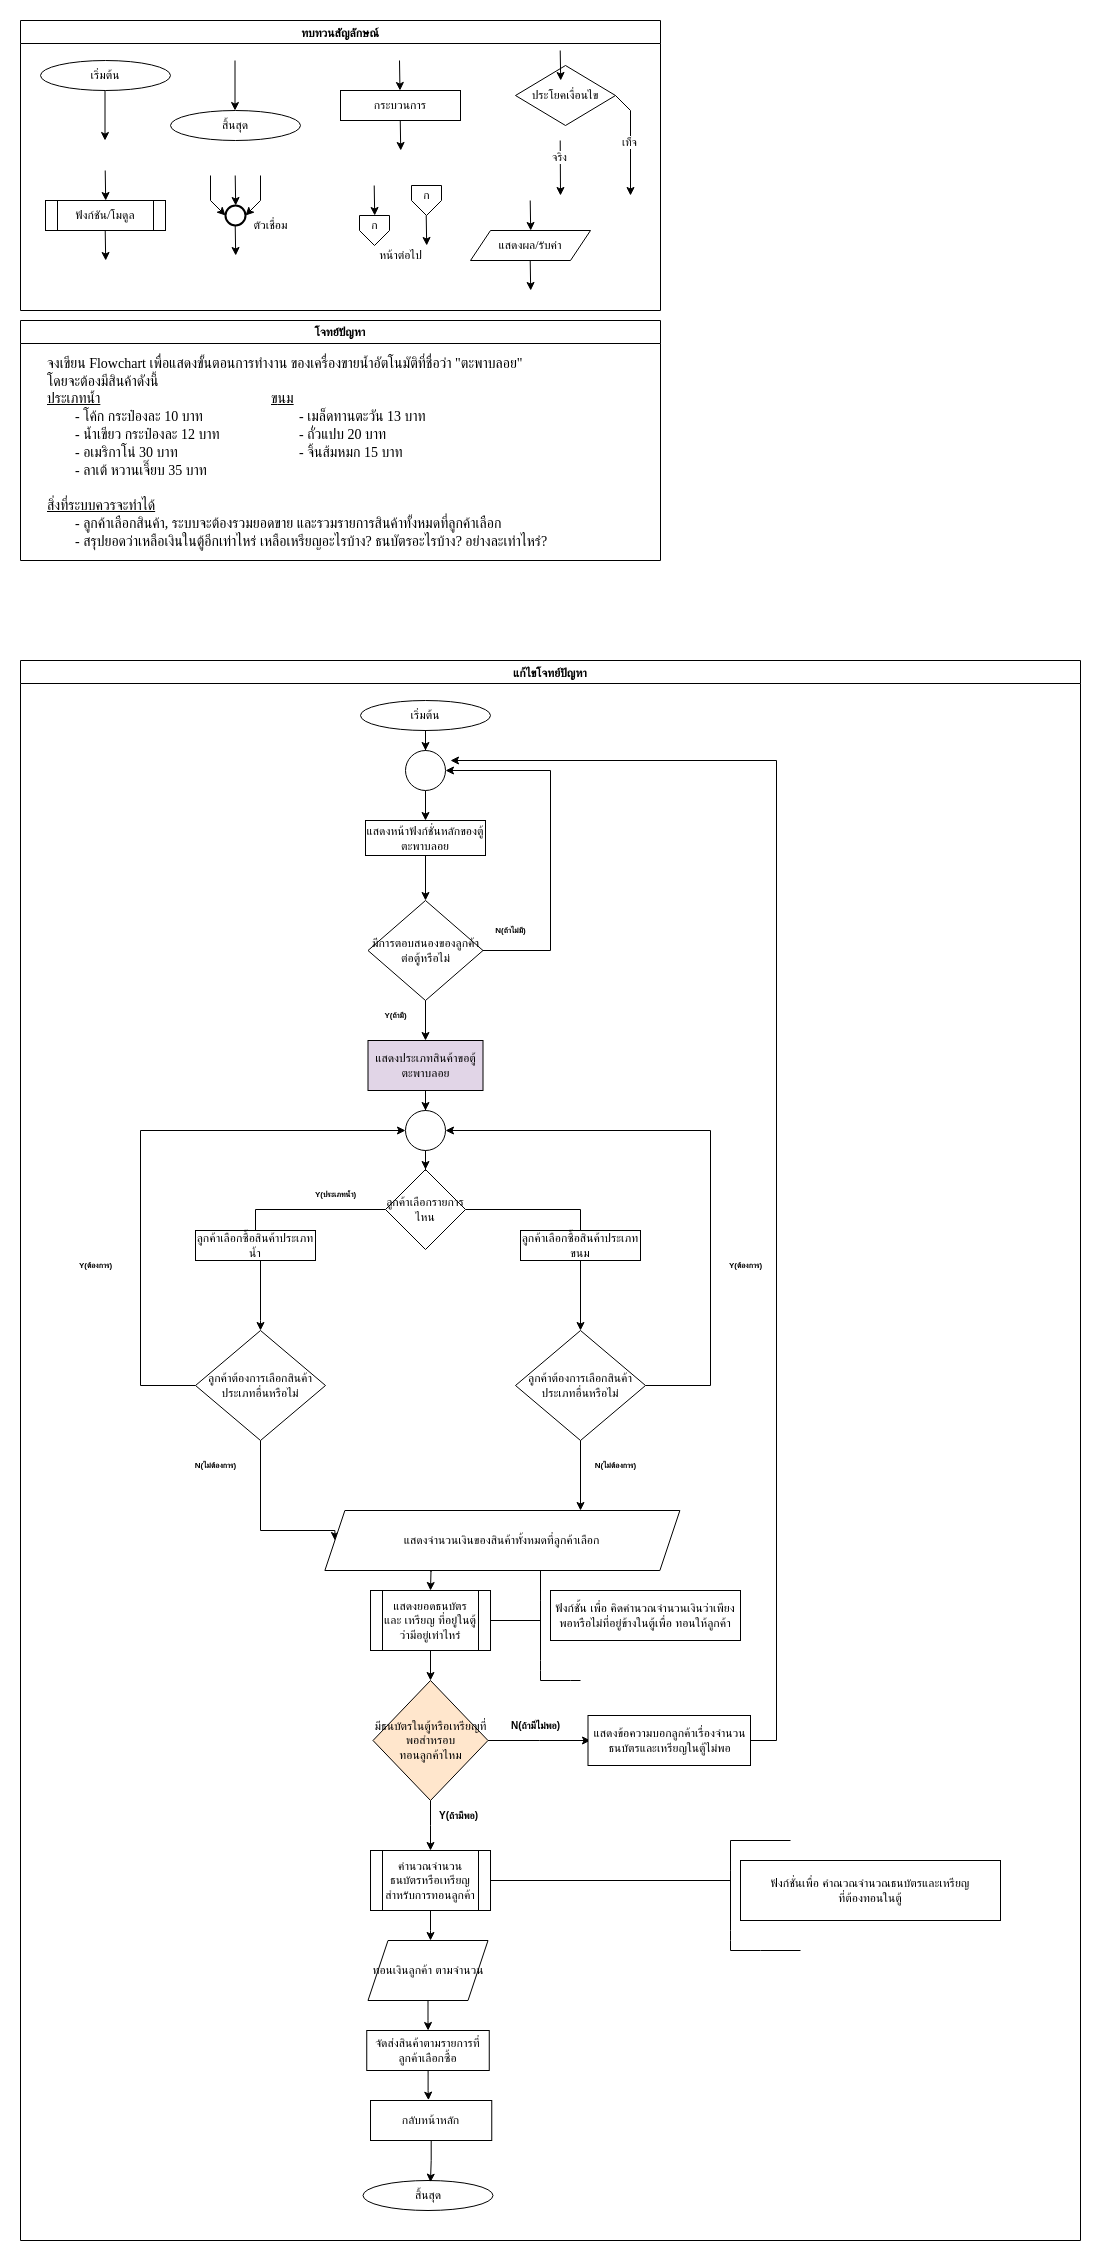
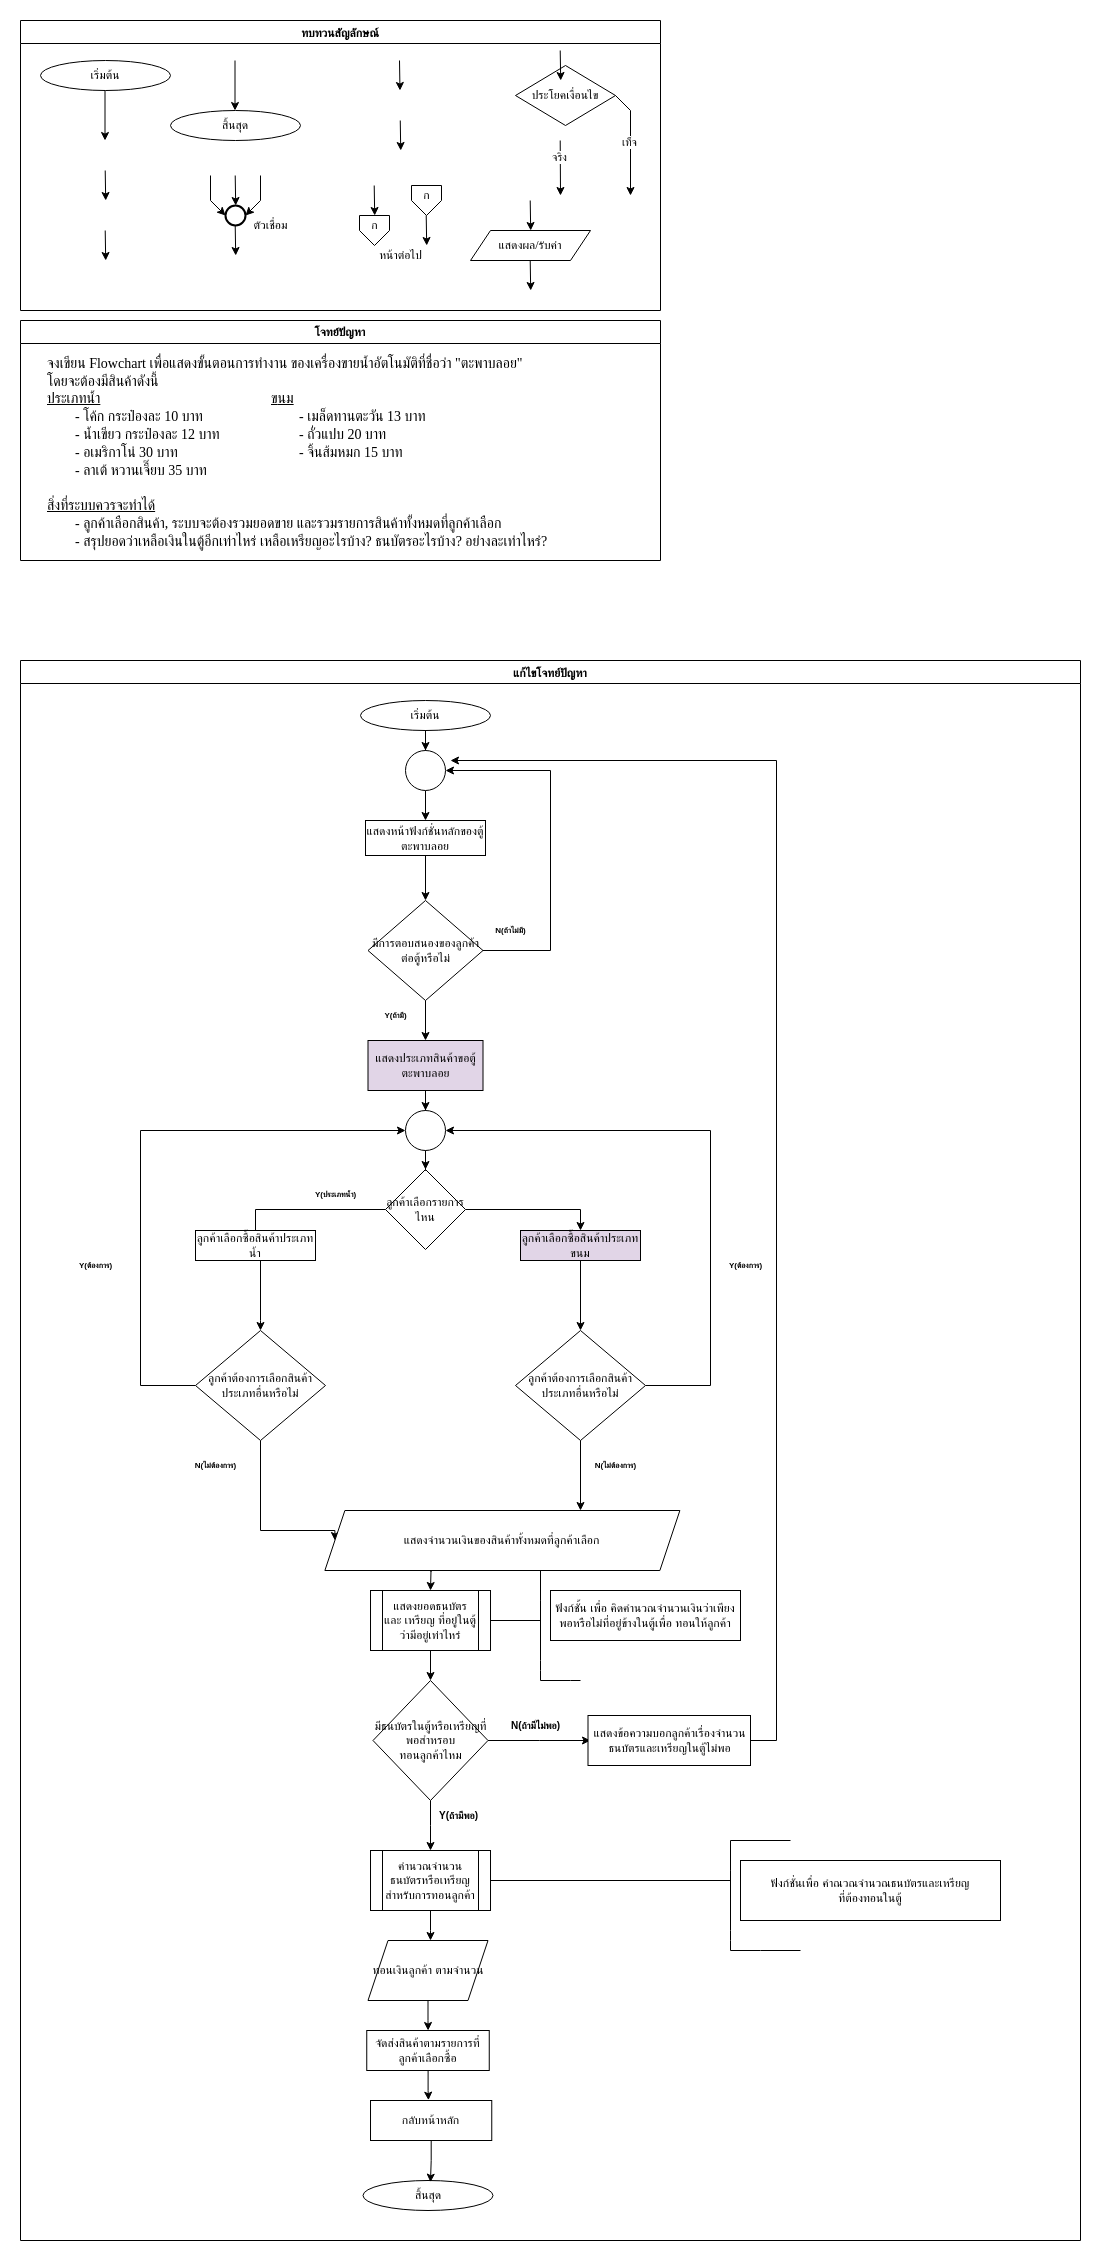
(401, 106) -> none
(106, 216) -> none
(581, 1225) -> (581, 1222)
(581, 1246) -> (581, 1246)
(431, 1741) -> (431, 1741)
